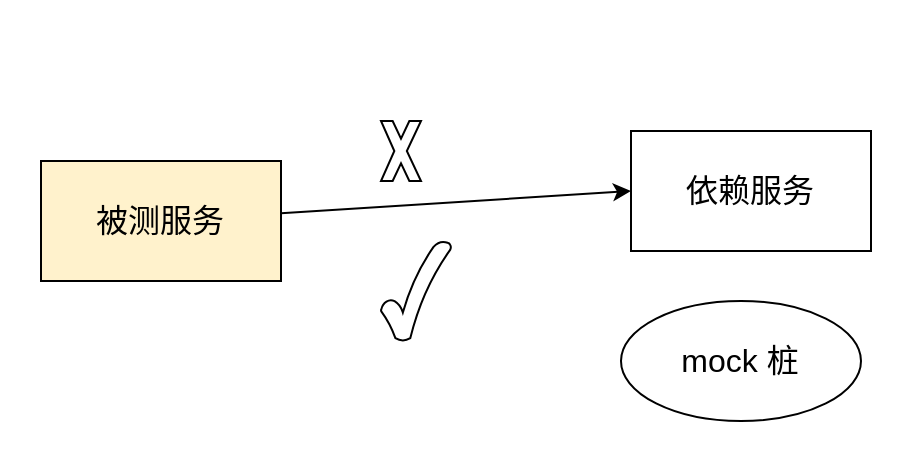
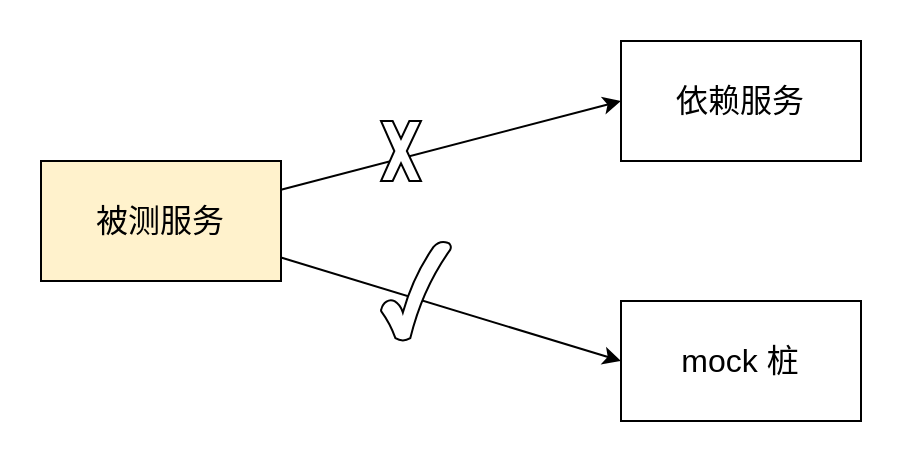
(751, 191) -> (741, 101)
none -> (515, 329)
(741, 361) -> (741, 361)
